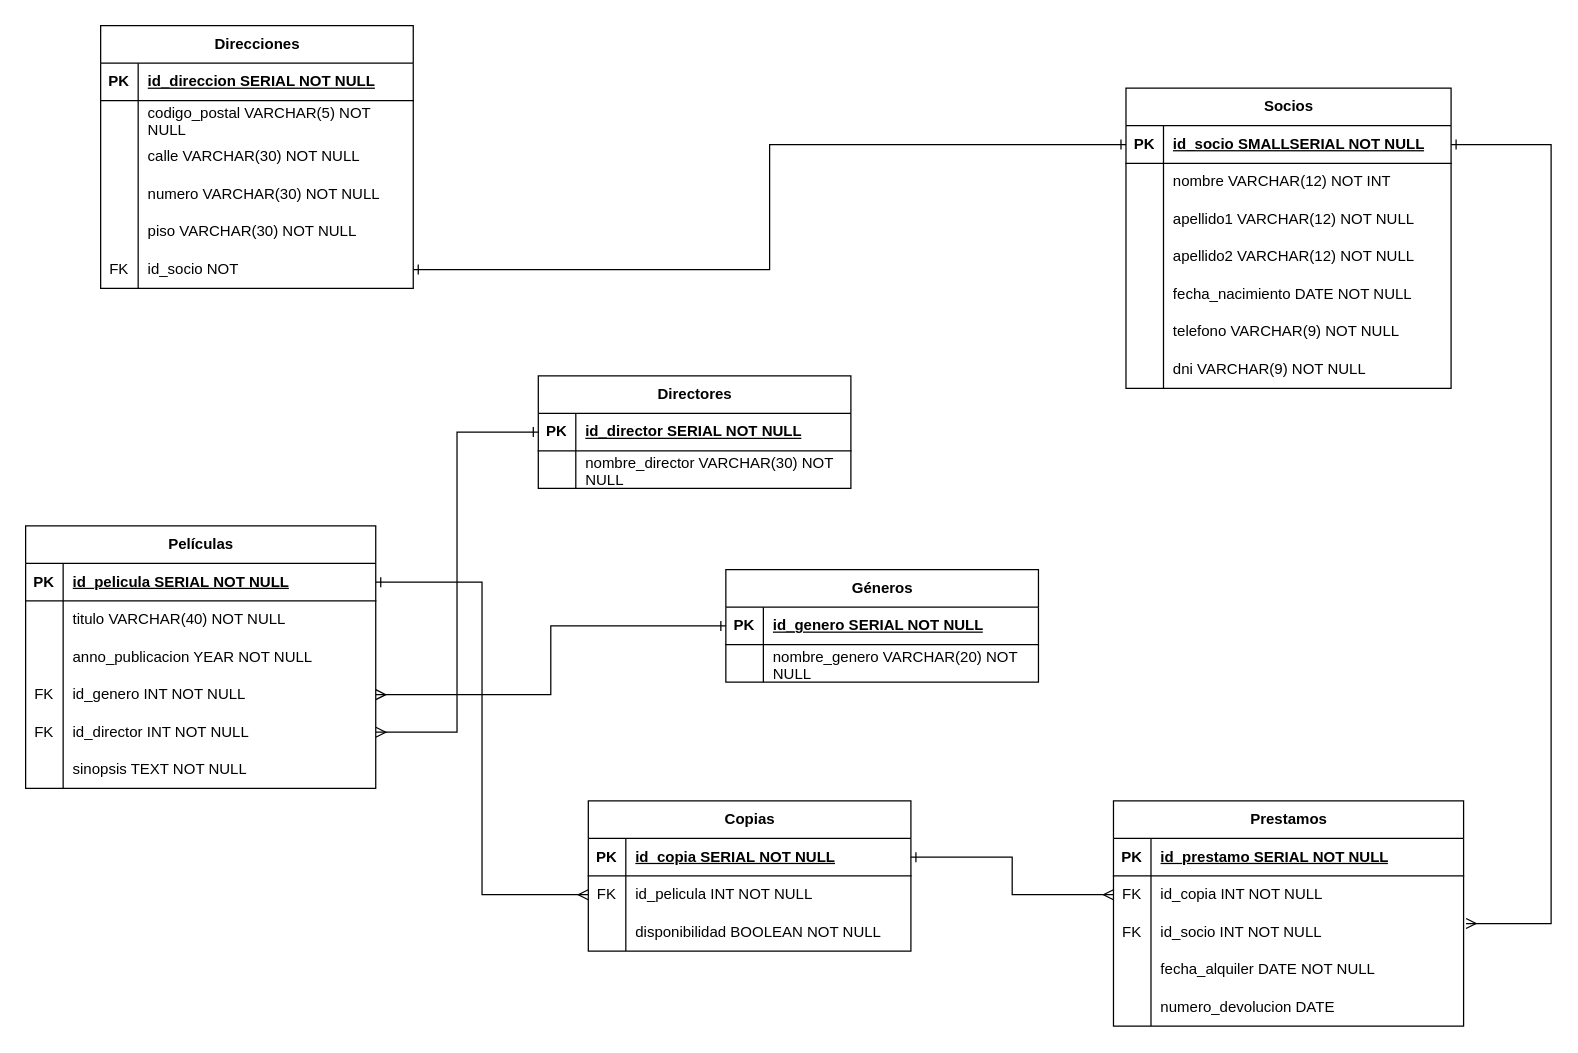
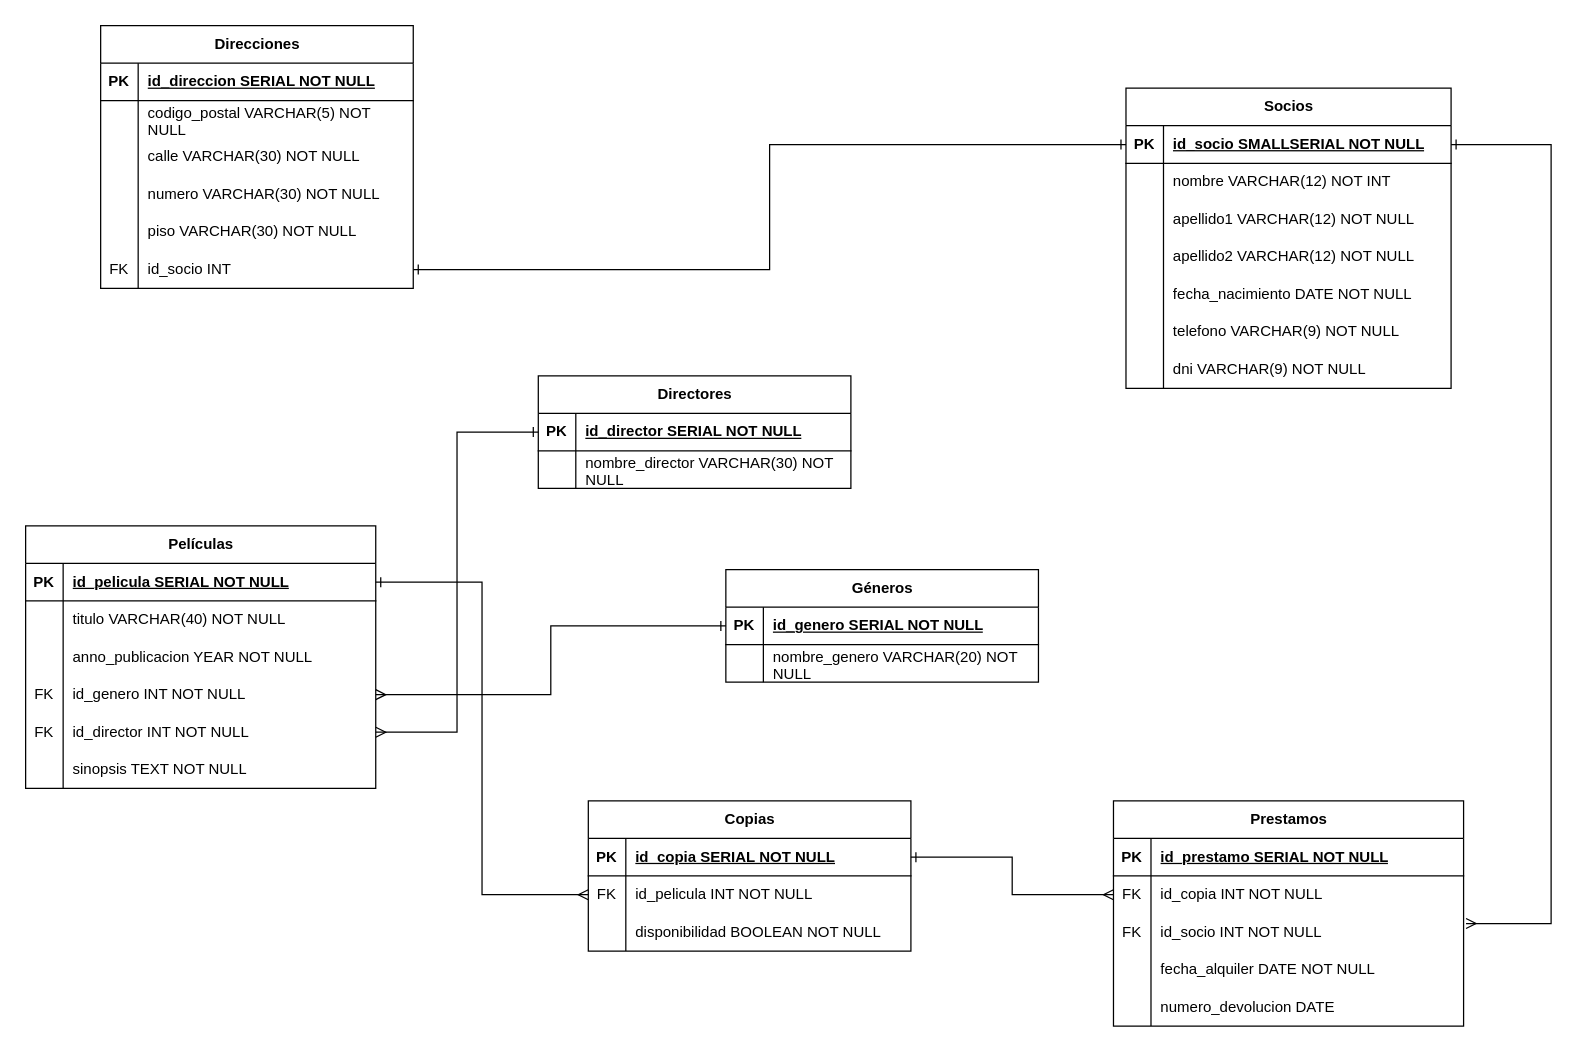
(193, 269) -> (193, 269)
